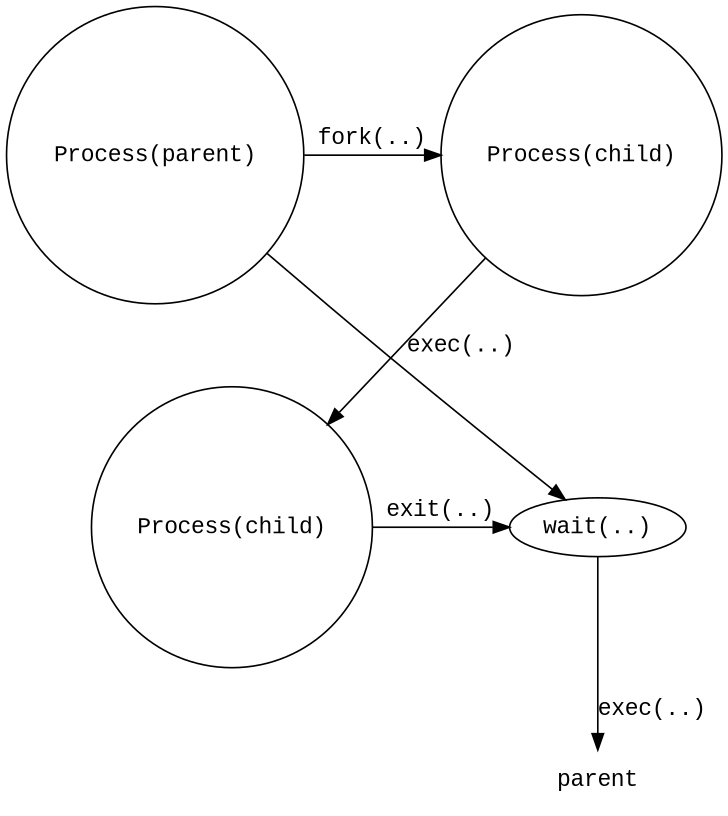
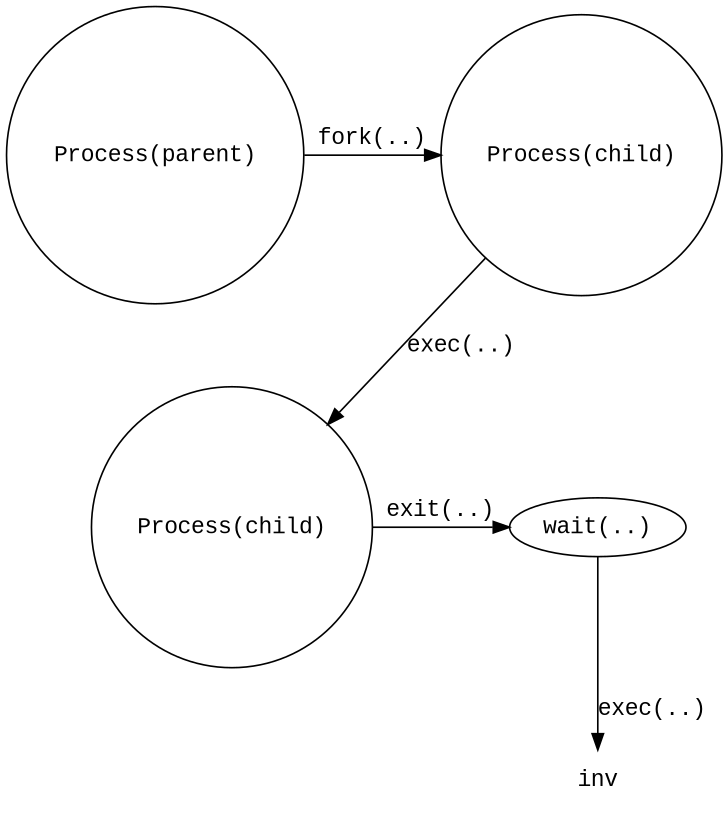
(409, 373) -> none
(598, 780) -> (598, 780)
